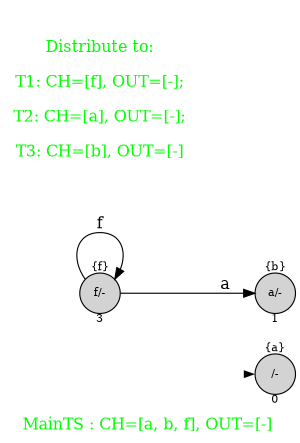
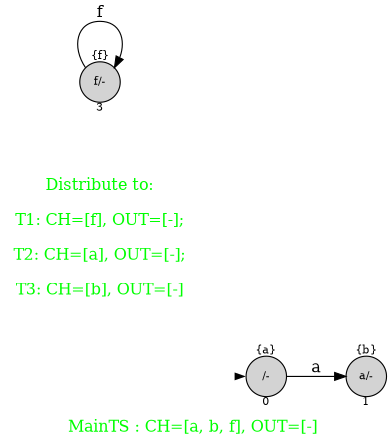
(182, 293) -> (311, 376)
